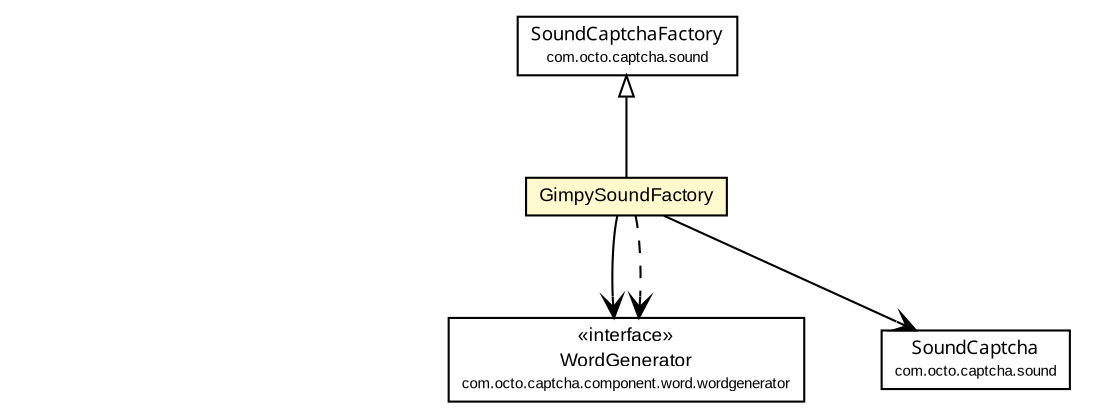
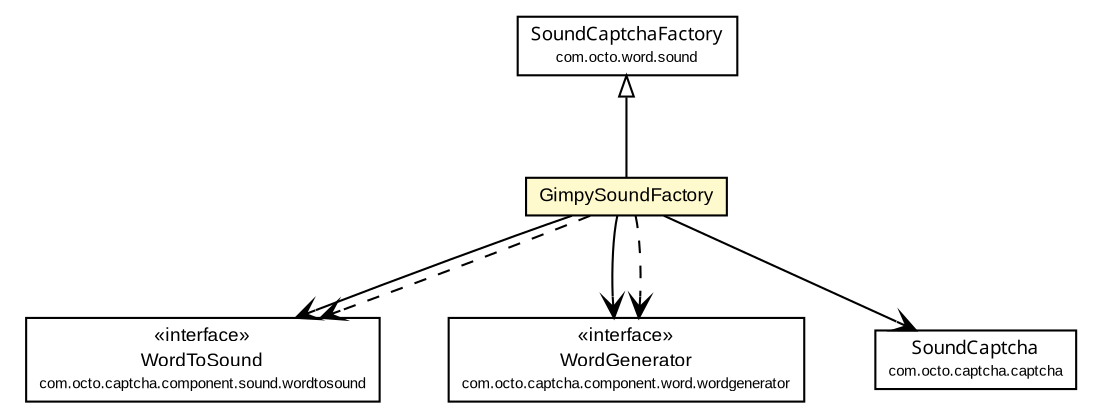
(628, 58) -> (628, 58)
none -> (202, 360)
(976, 371) -> (976, 371)
